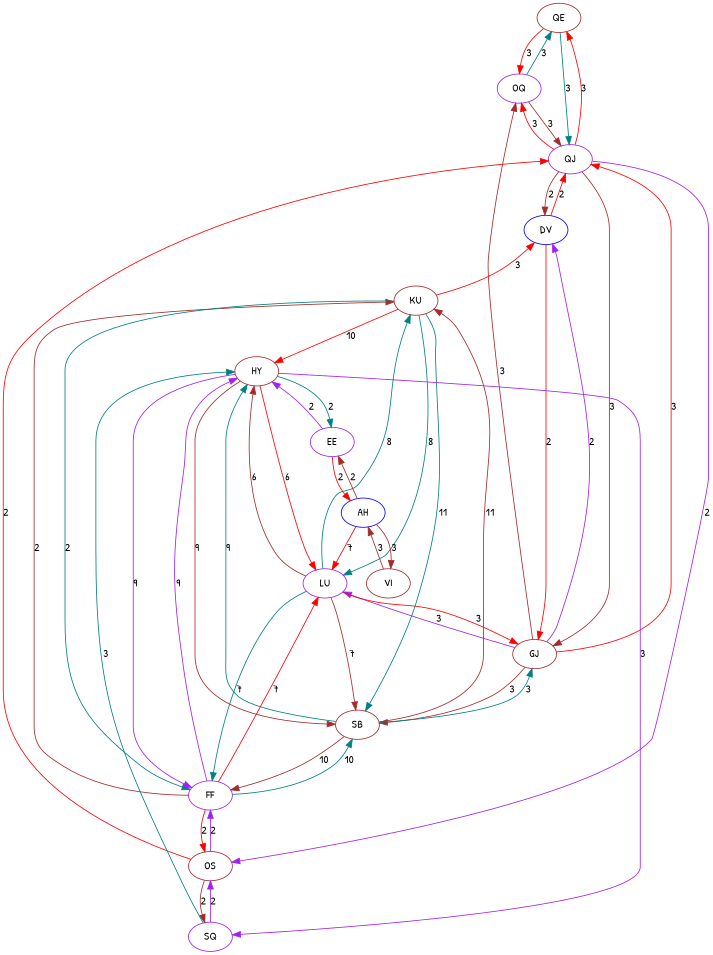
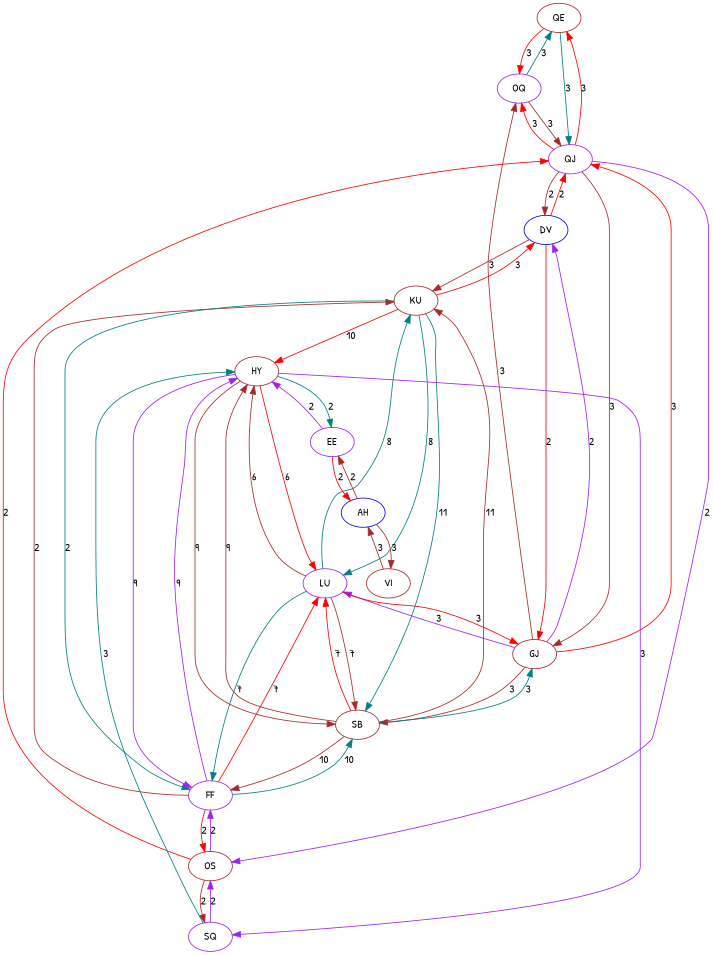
none -> (482, 265)
(346, 544) -> (333, 660)
(226, 595) -> (226, 595)
